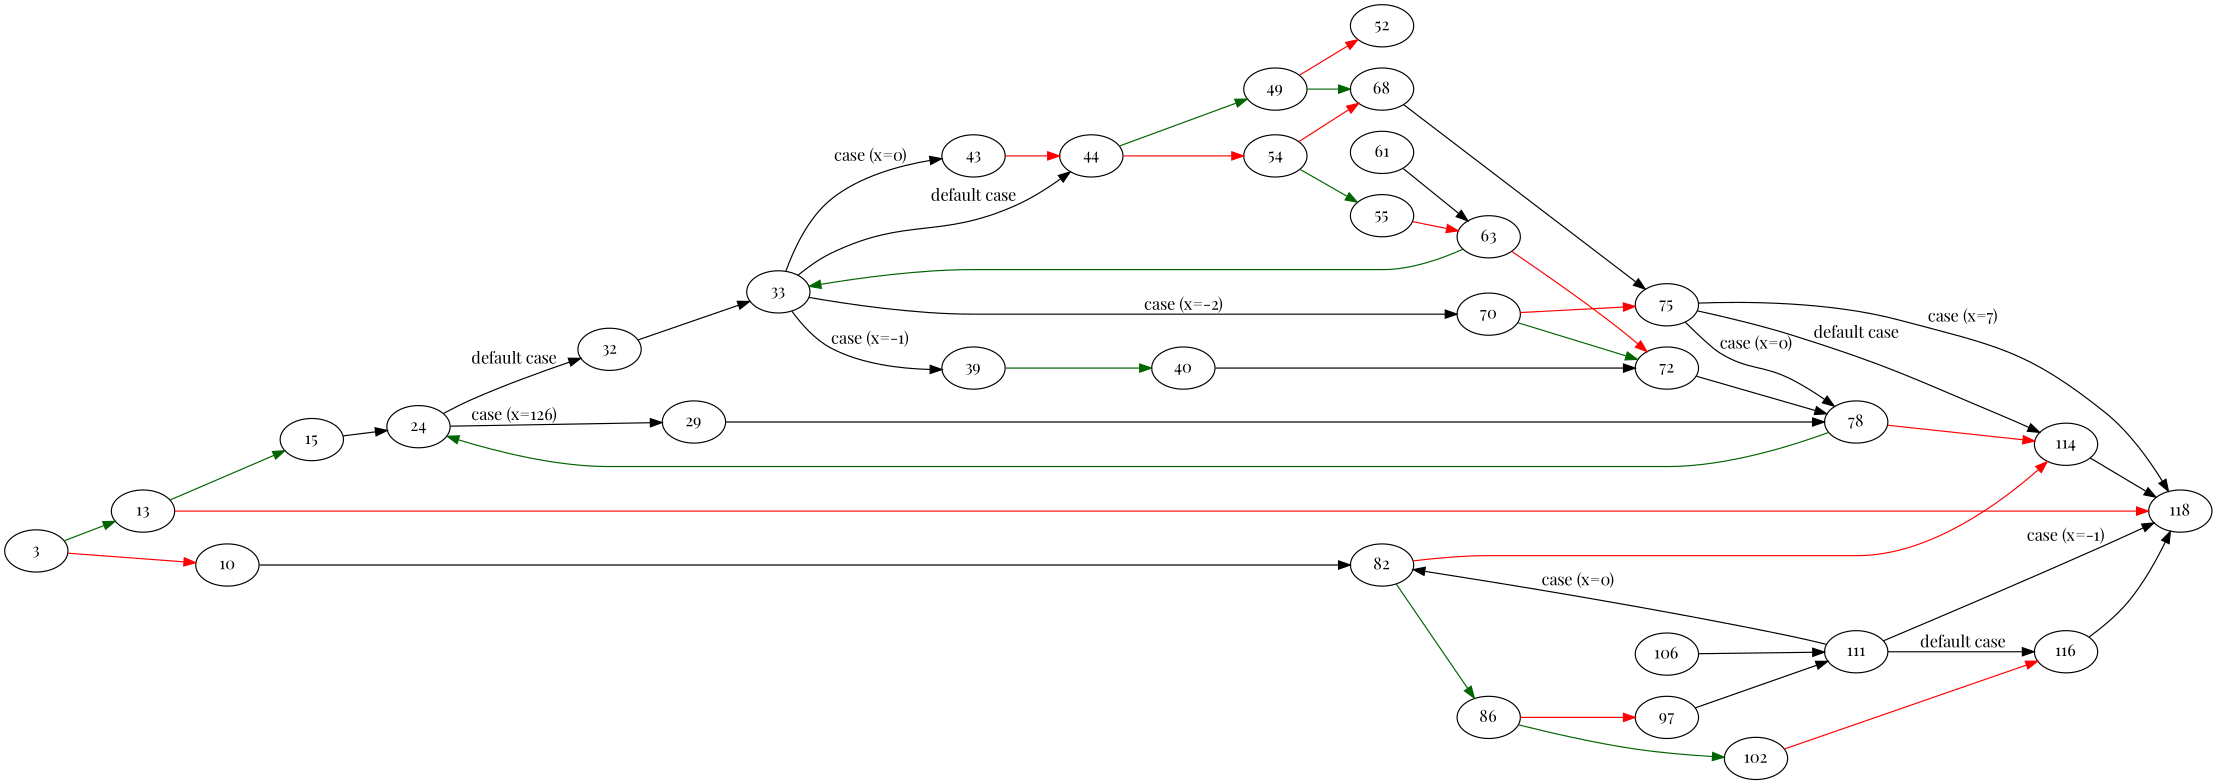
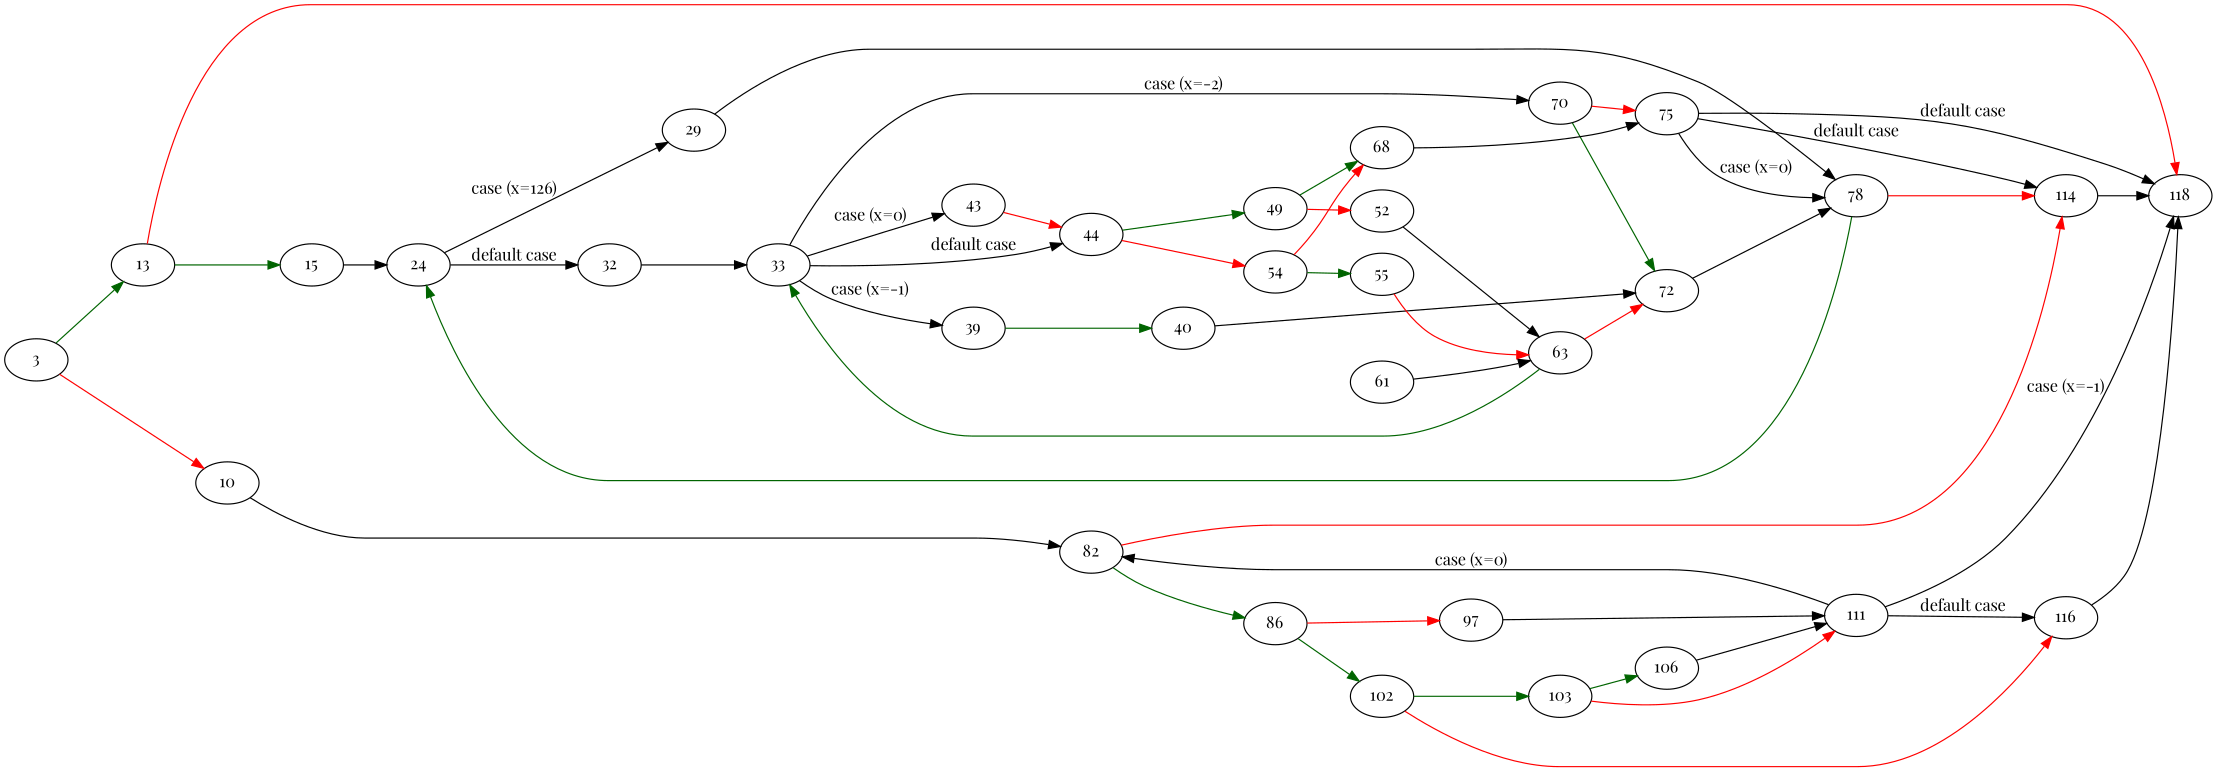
none -> (1466, 278)
(1963, 317) -> (1963, 112)
none -> (1560, 696)
